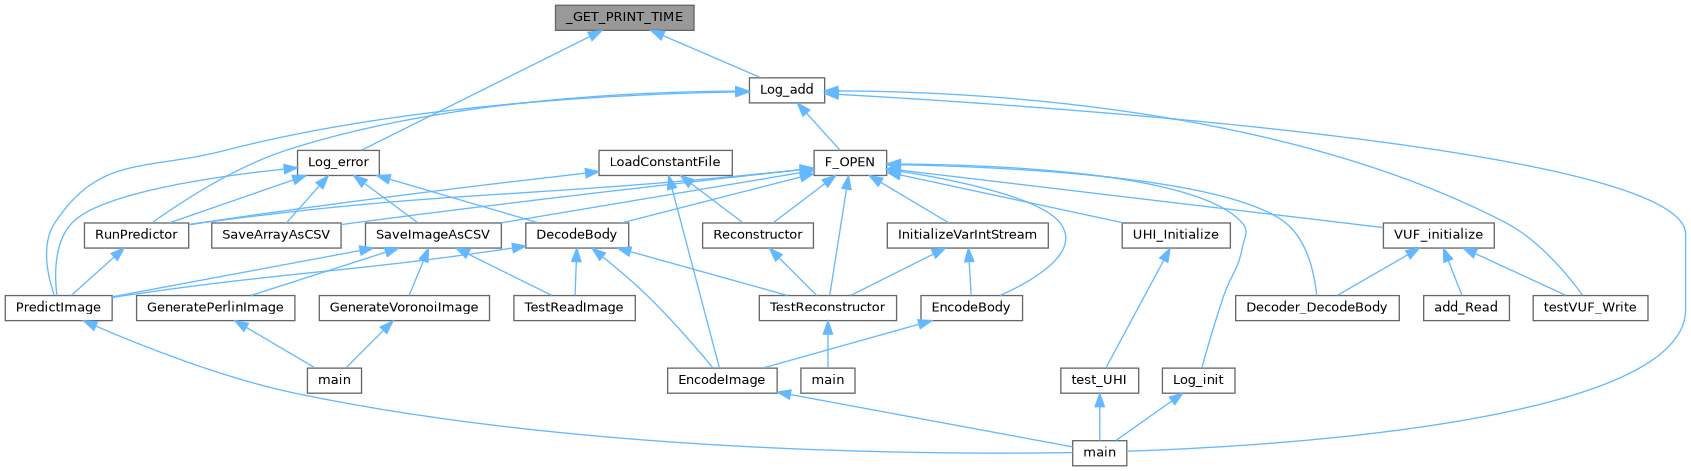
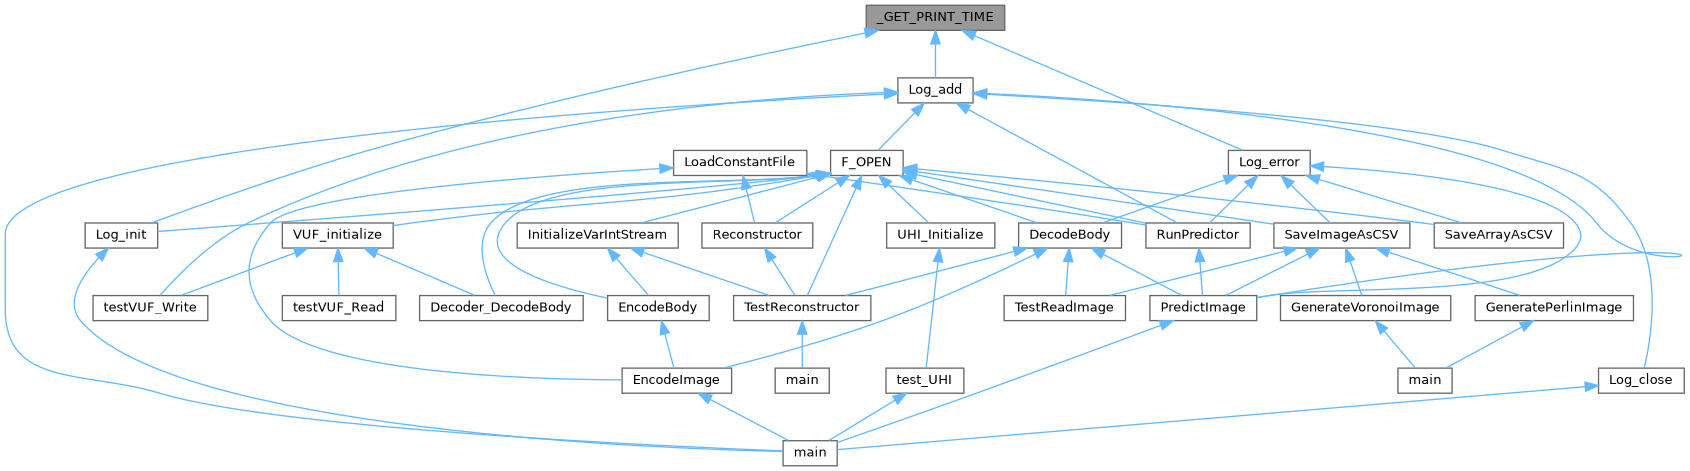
none -> (522, 110)
(1467, 308) -> (339, 308)
none -> (1641, 381)
